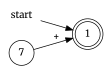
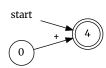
(88, 34) -> (88, 34)
(22, 53) -> (22, 53)
